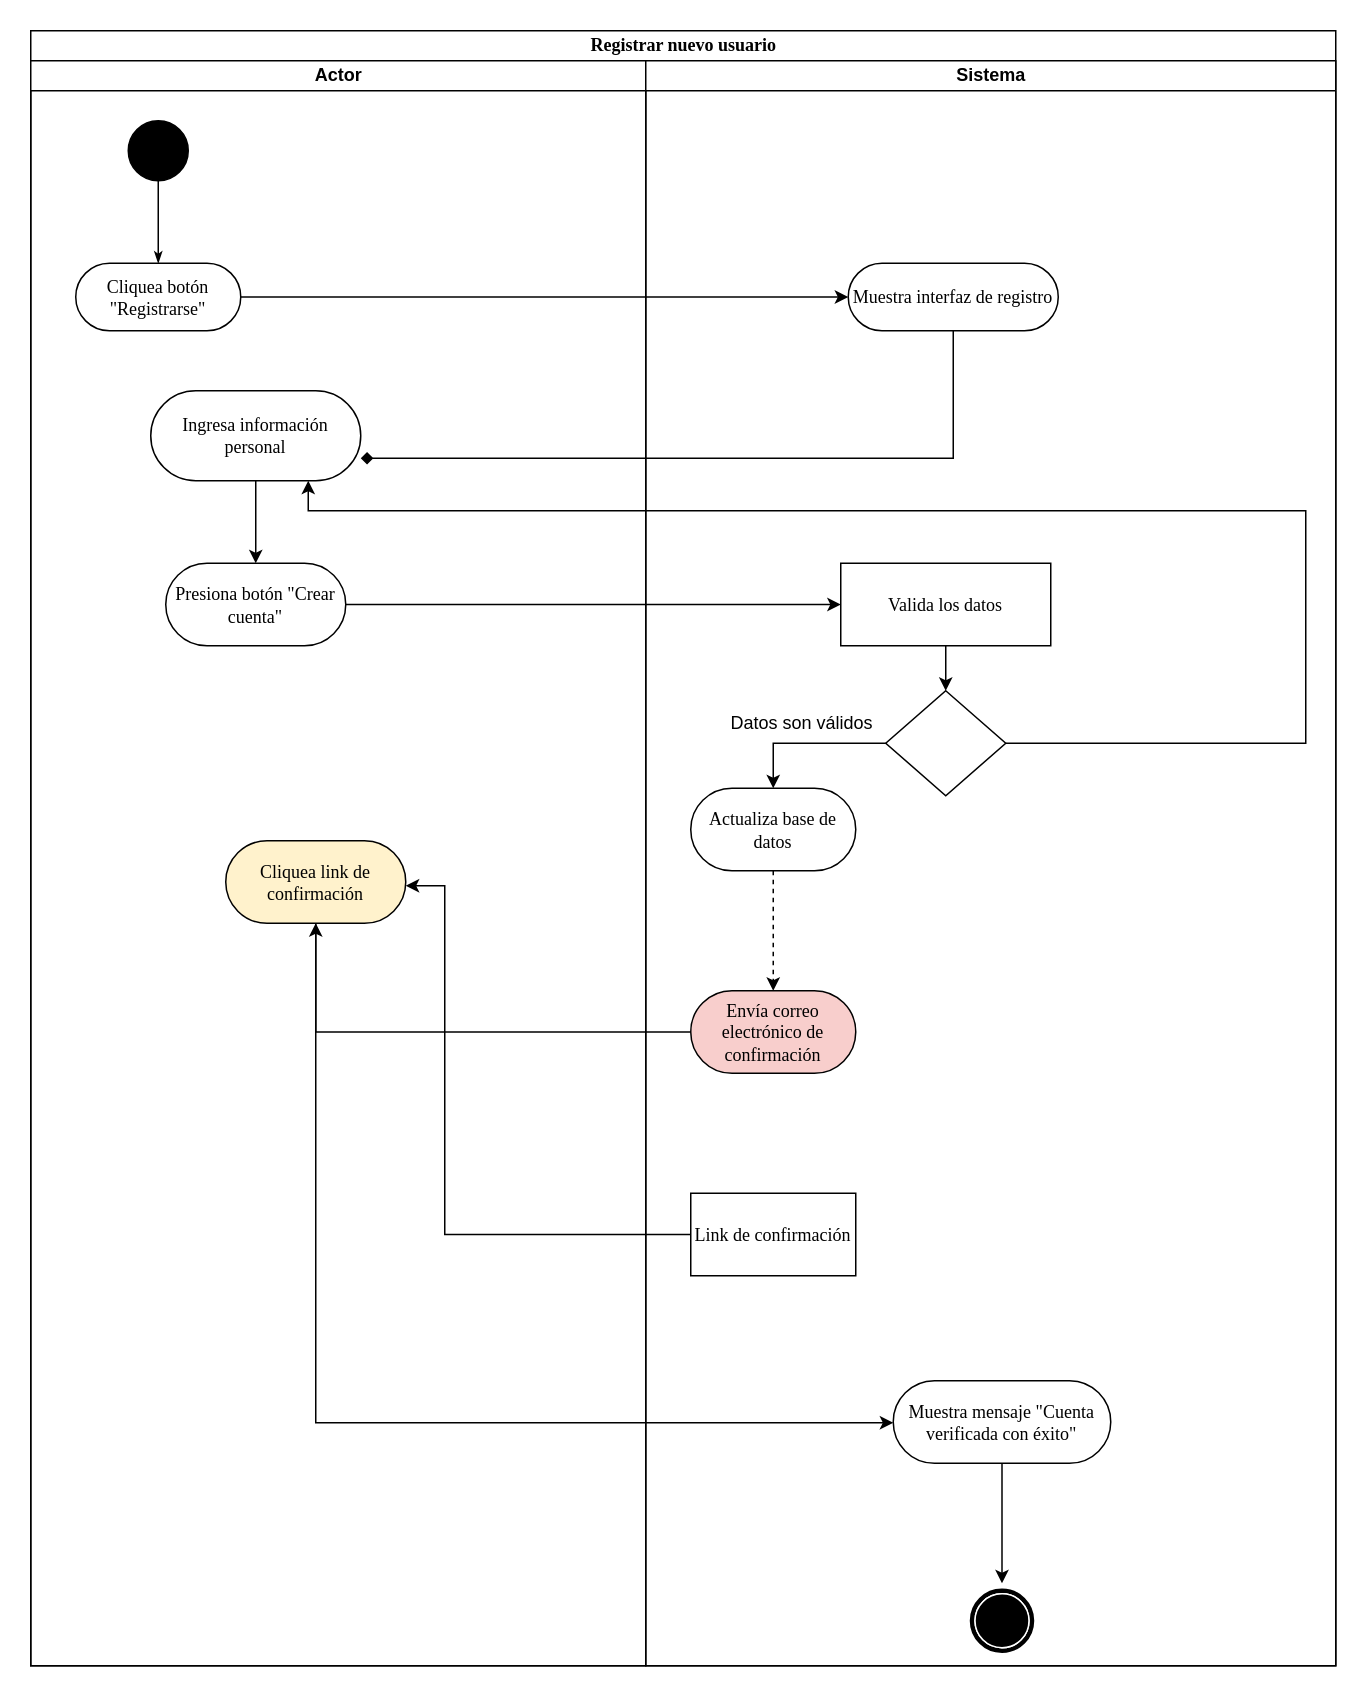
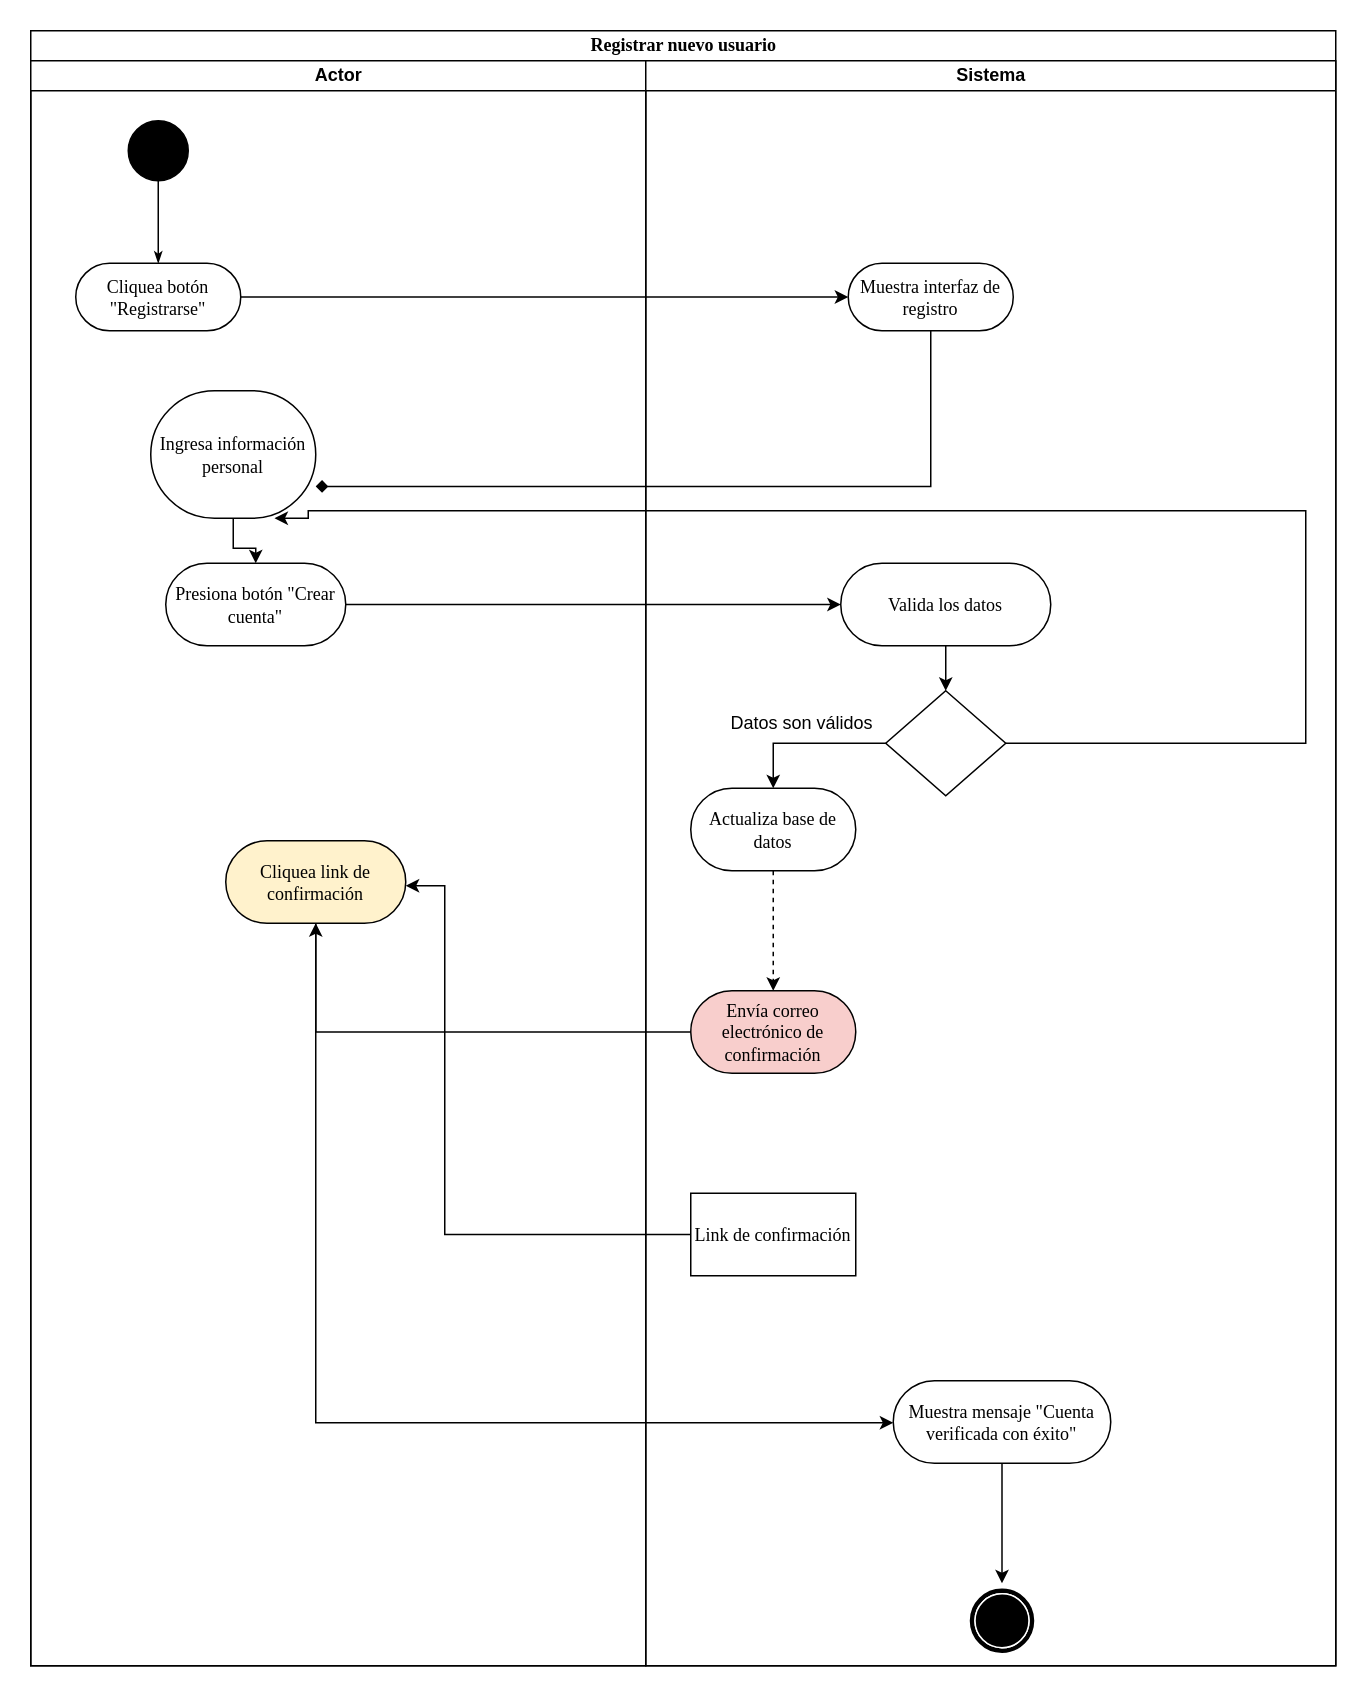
(953, 297) -> (931, 297)
(256, 436) -> (233, 455)
(946, 605) -> (946, 605)
